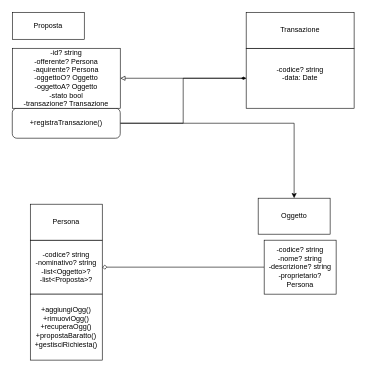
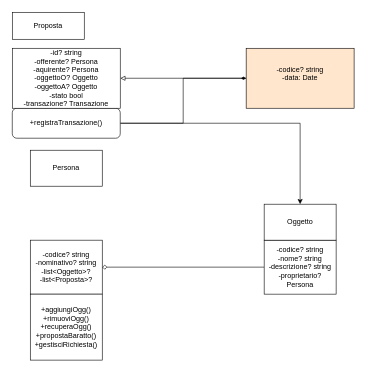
(300, 30) -> none
(300, 78) -> (300, 78)
(294, 216) -> (300, 222)
(66, 222) -> (66, 168)
